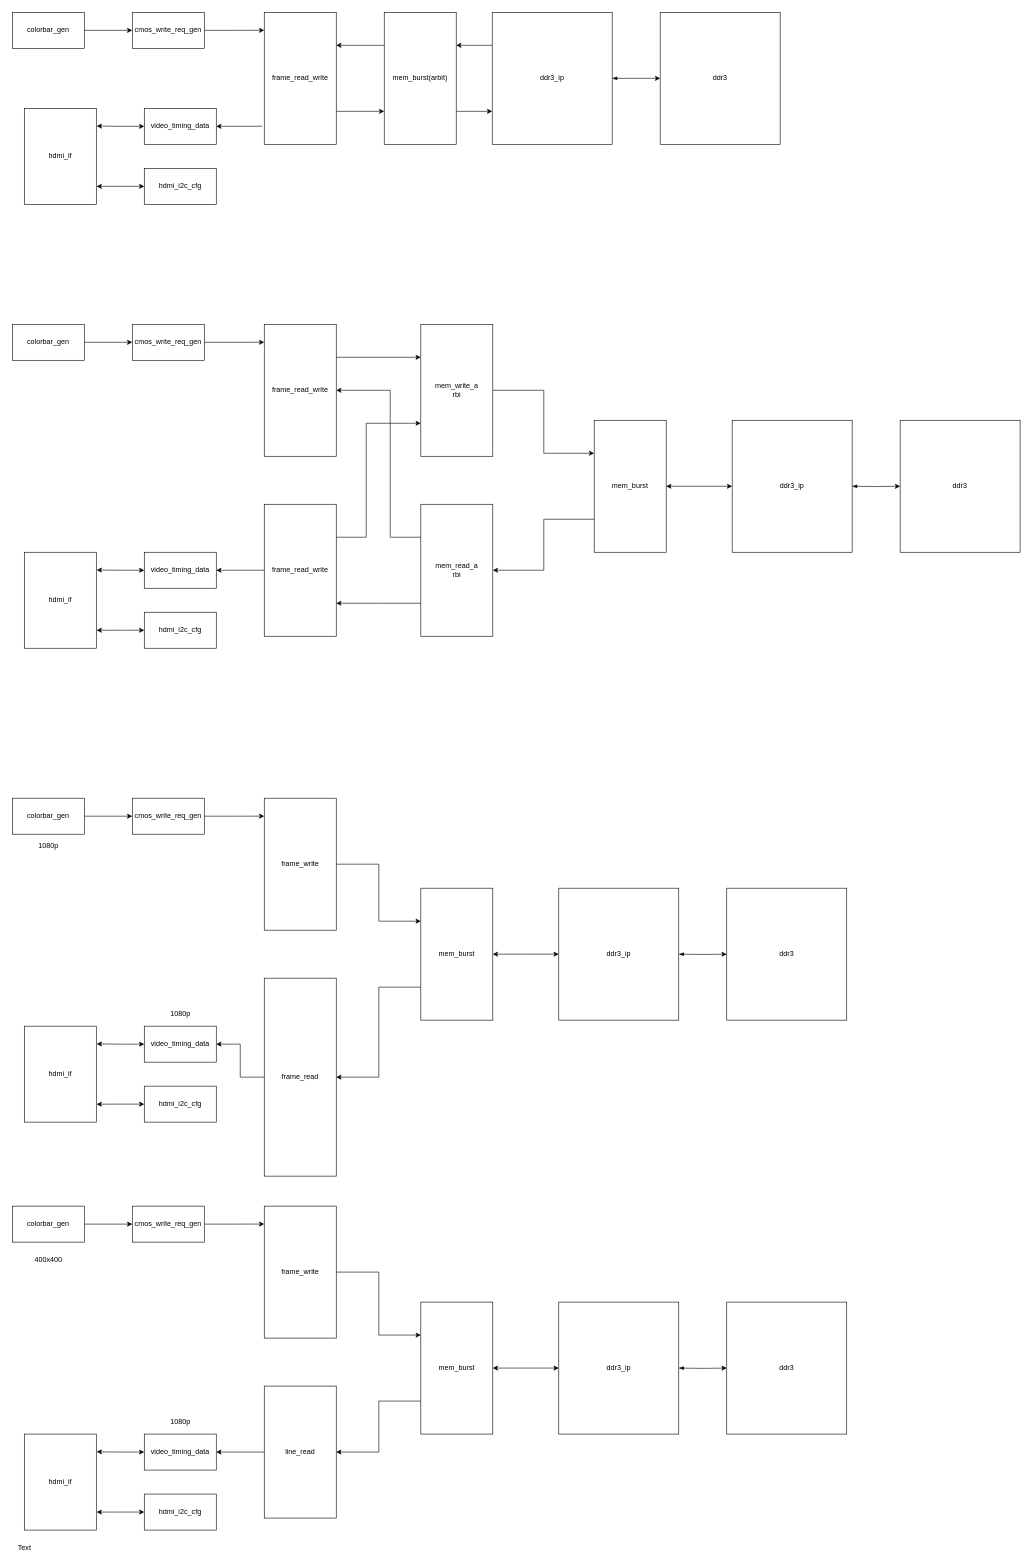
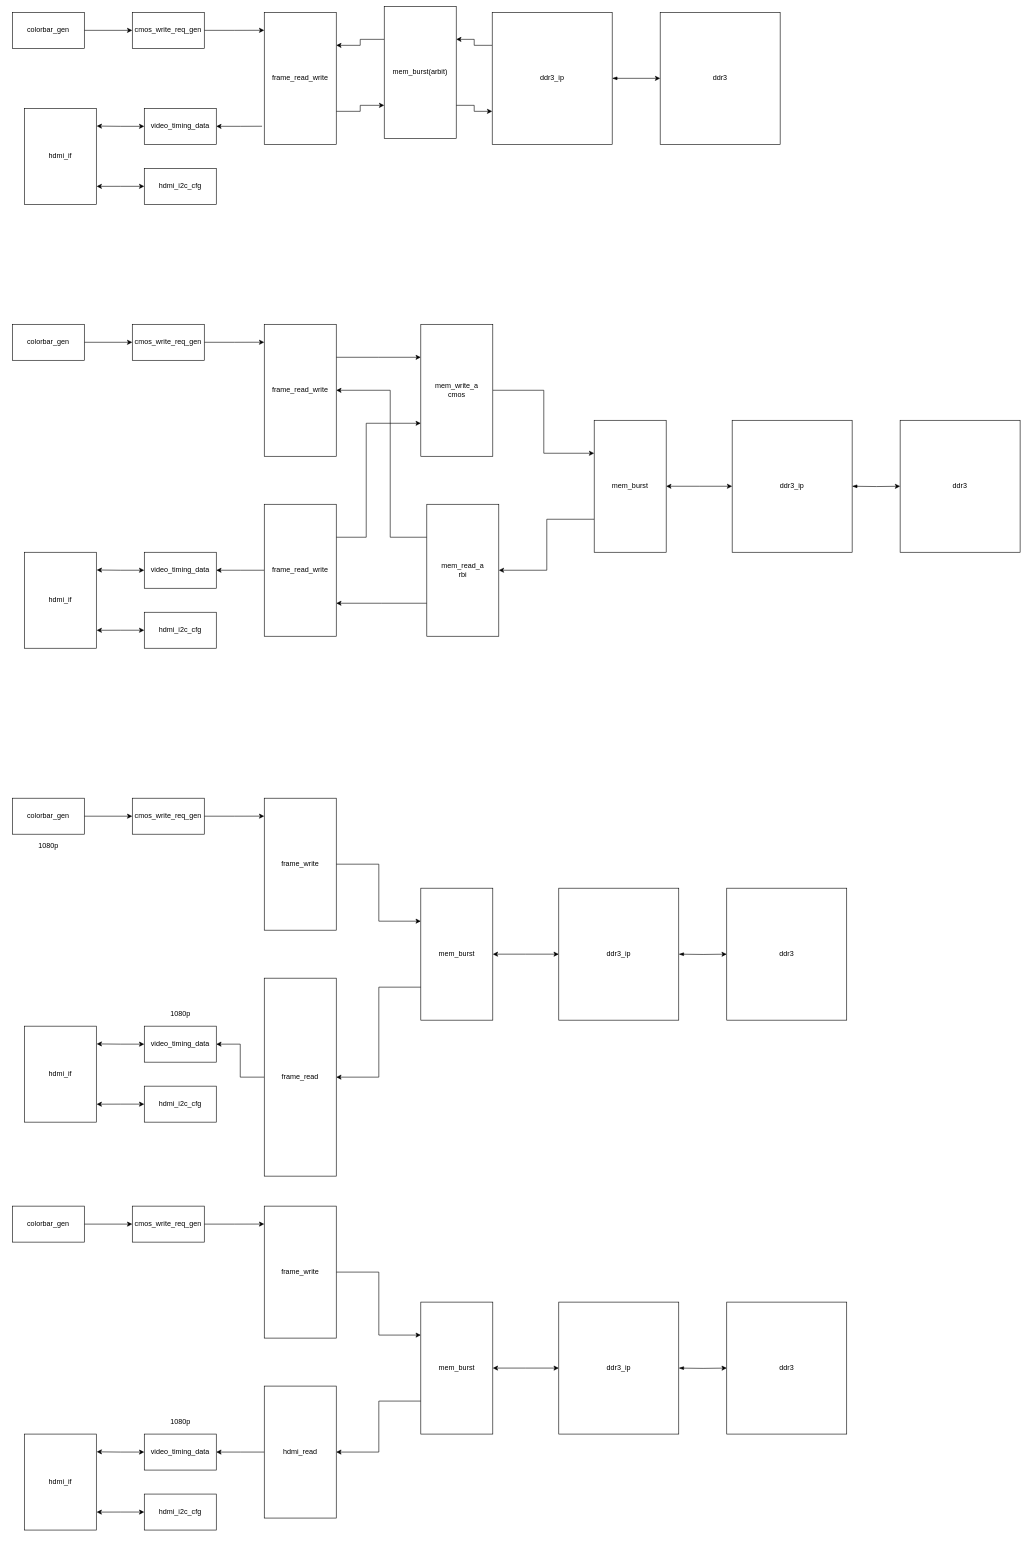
(420, 78) -> (420, 72)
(457, 390) -> (457, 390)
(457, 570) -> (463, 570)
(48, 1260) -> none
(300, 1452) -> (300, 1452)
(24, 1548) -> none
